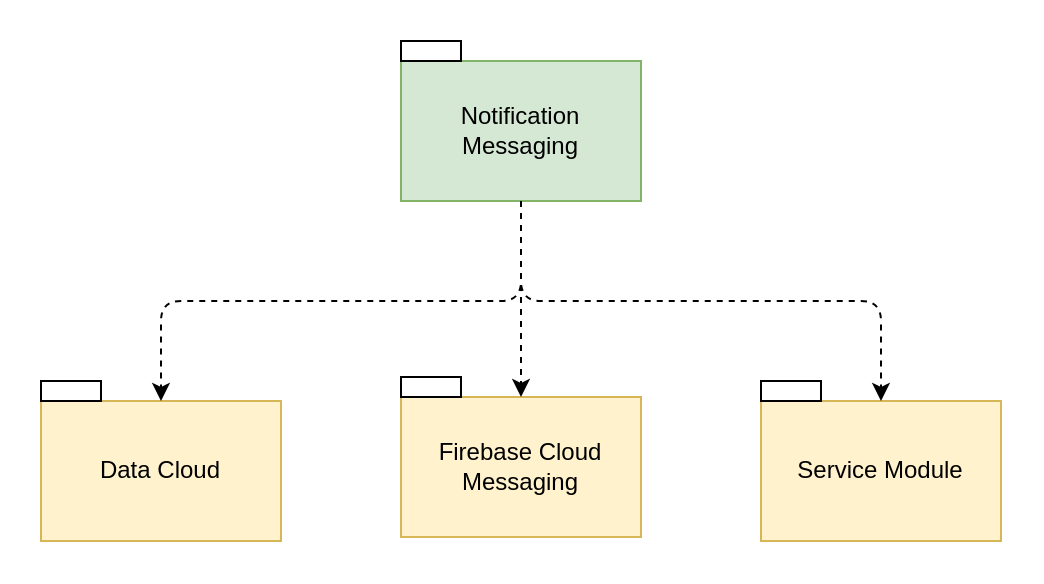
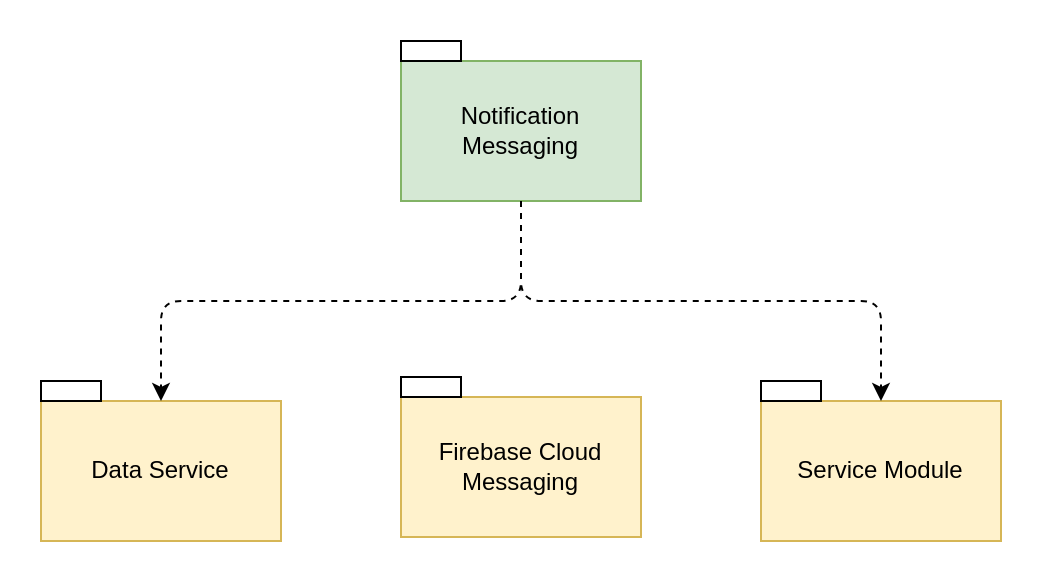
(521, 339) -> none
(161, 471) -> (161, 471)
